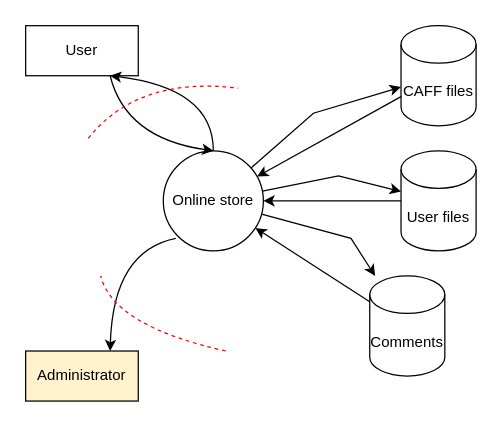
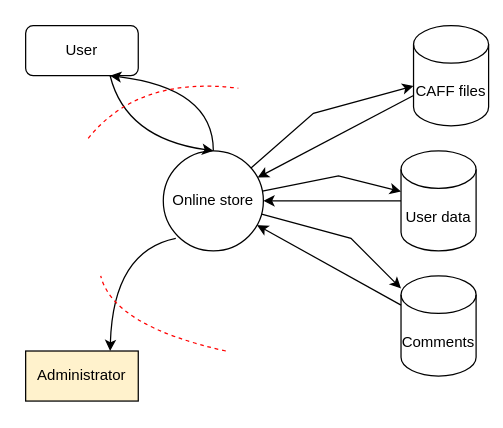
(82, 51) -> (82, 51)
(438, 76) -> (451, 76)
(438, 217) -> (438, 217)
(407, 326) -> (438, 326)
